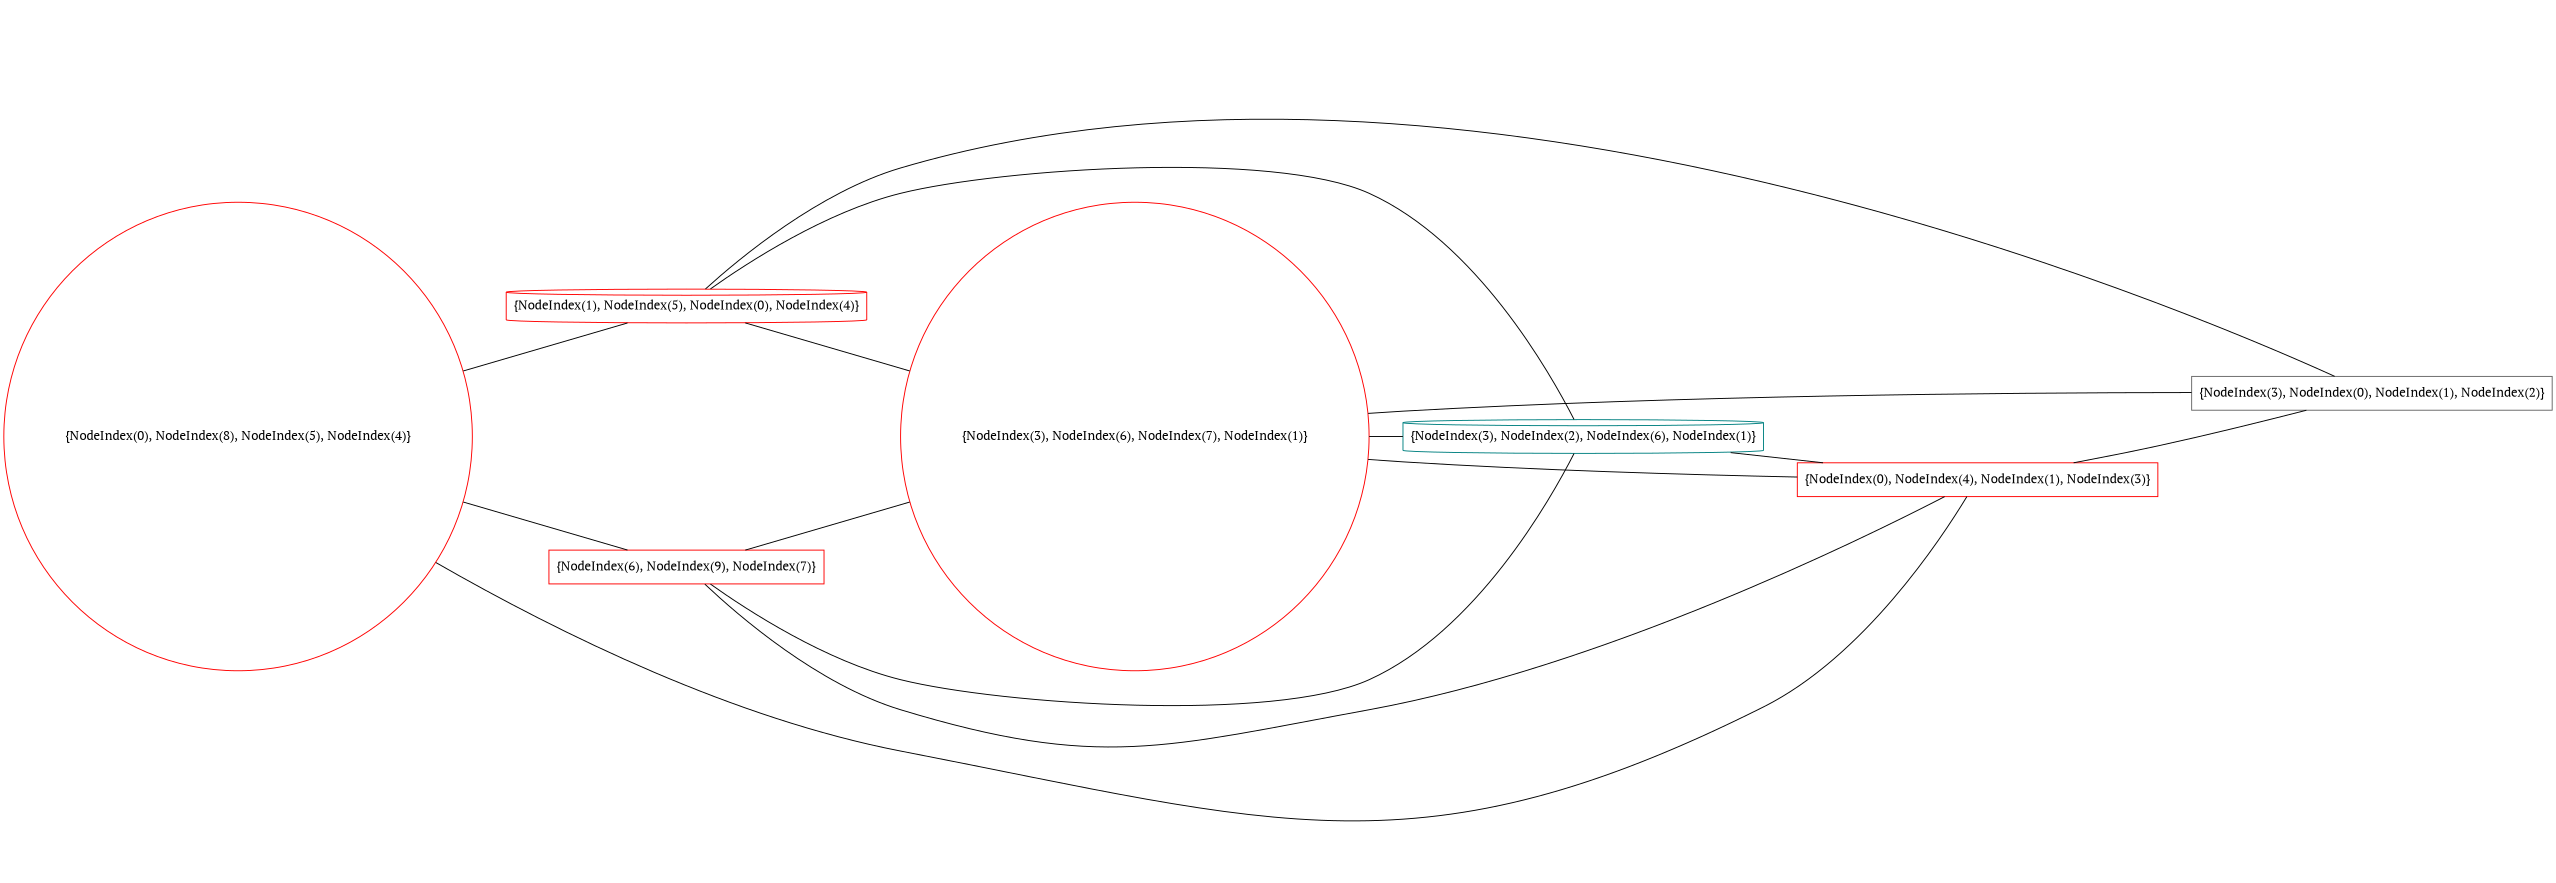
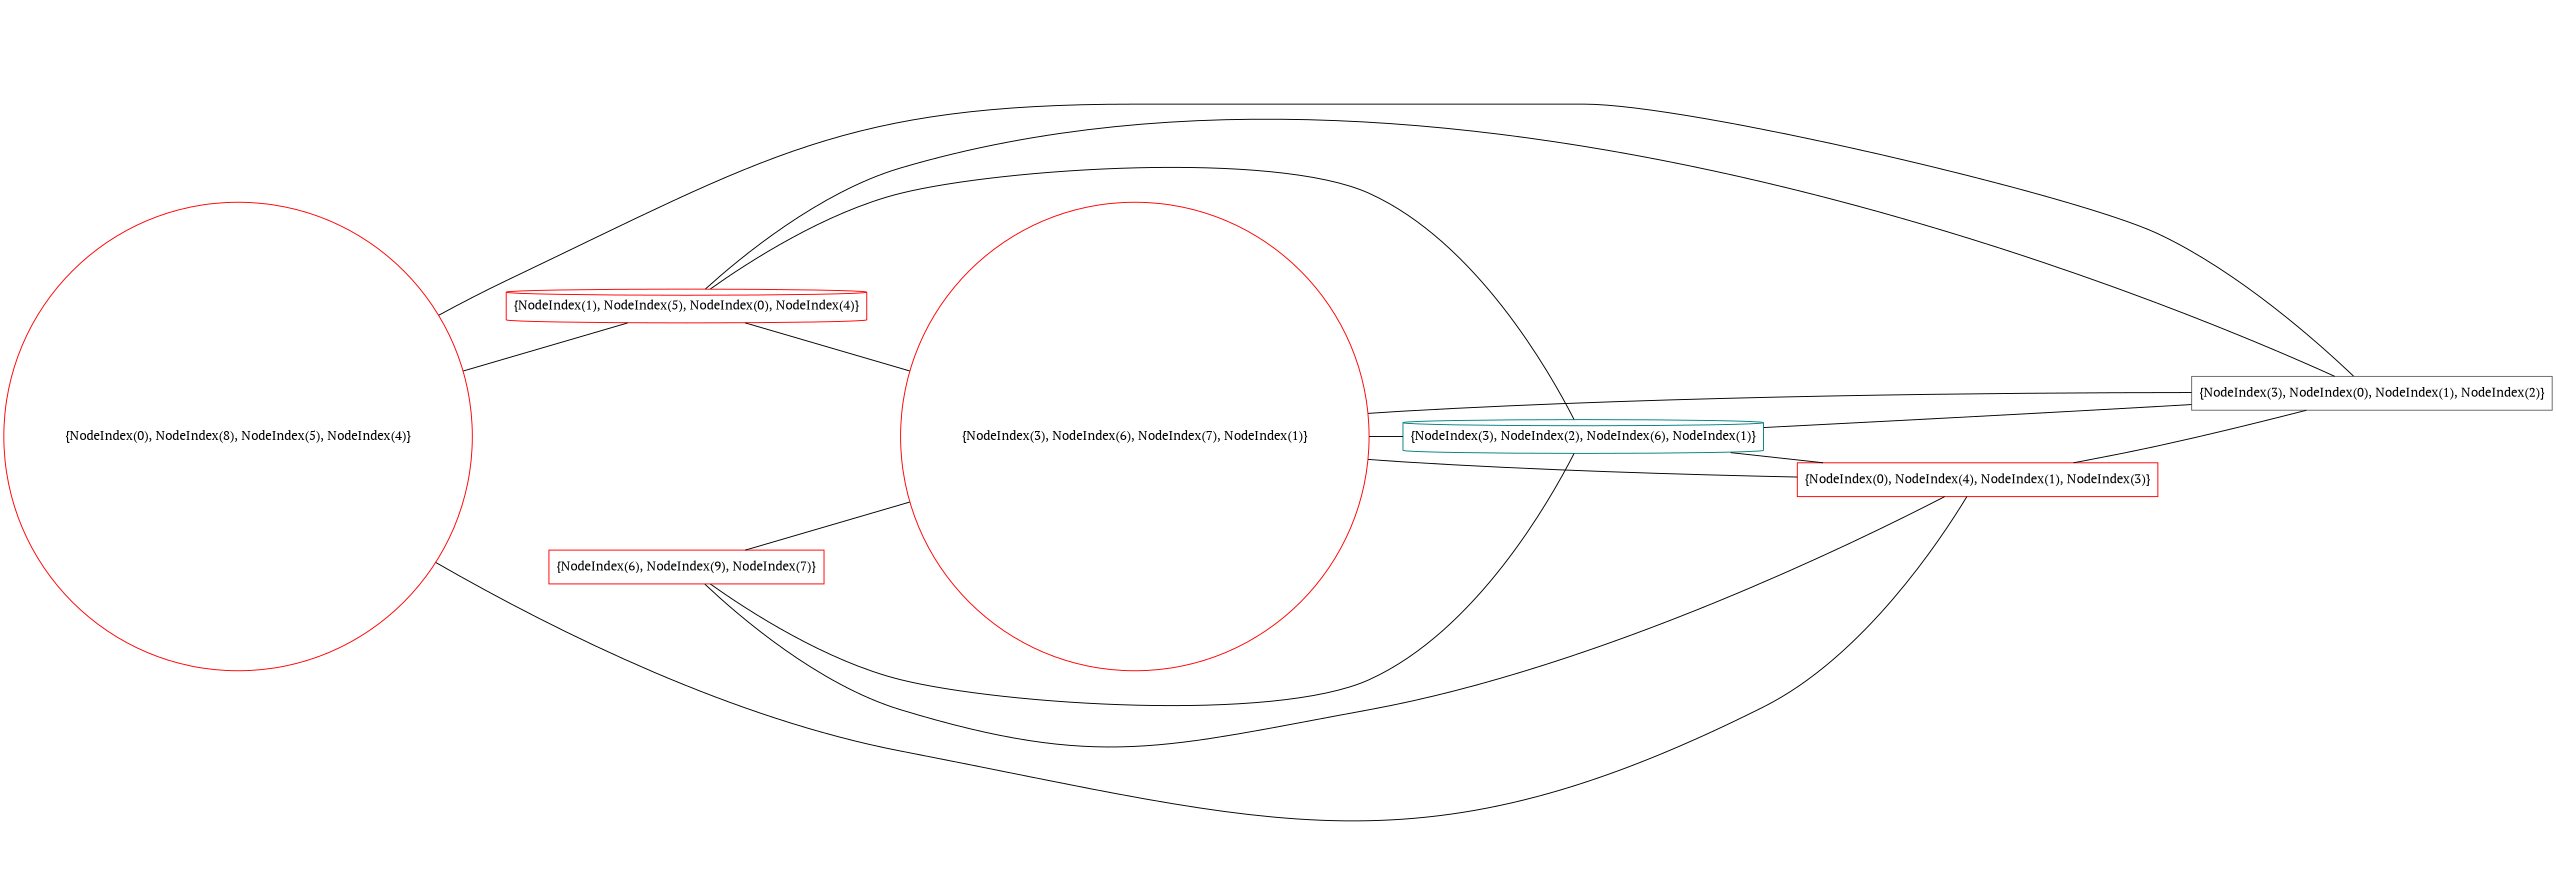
none -> (1978, 416)
(545, 526) -> (1407, 104)
